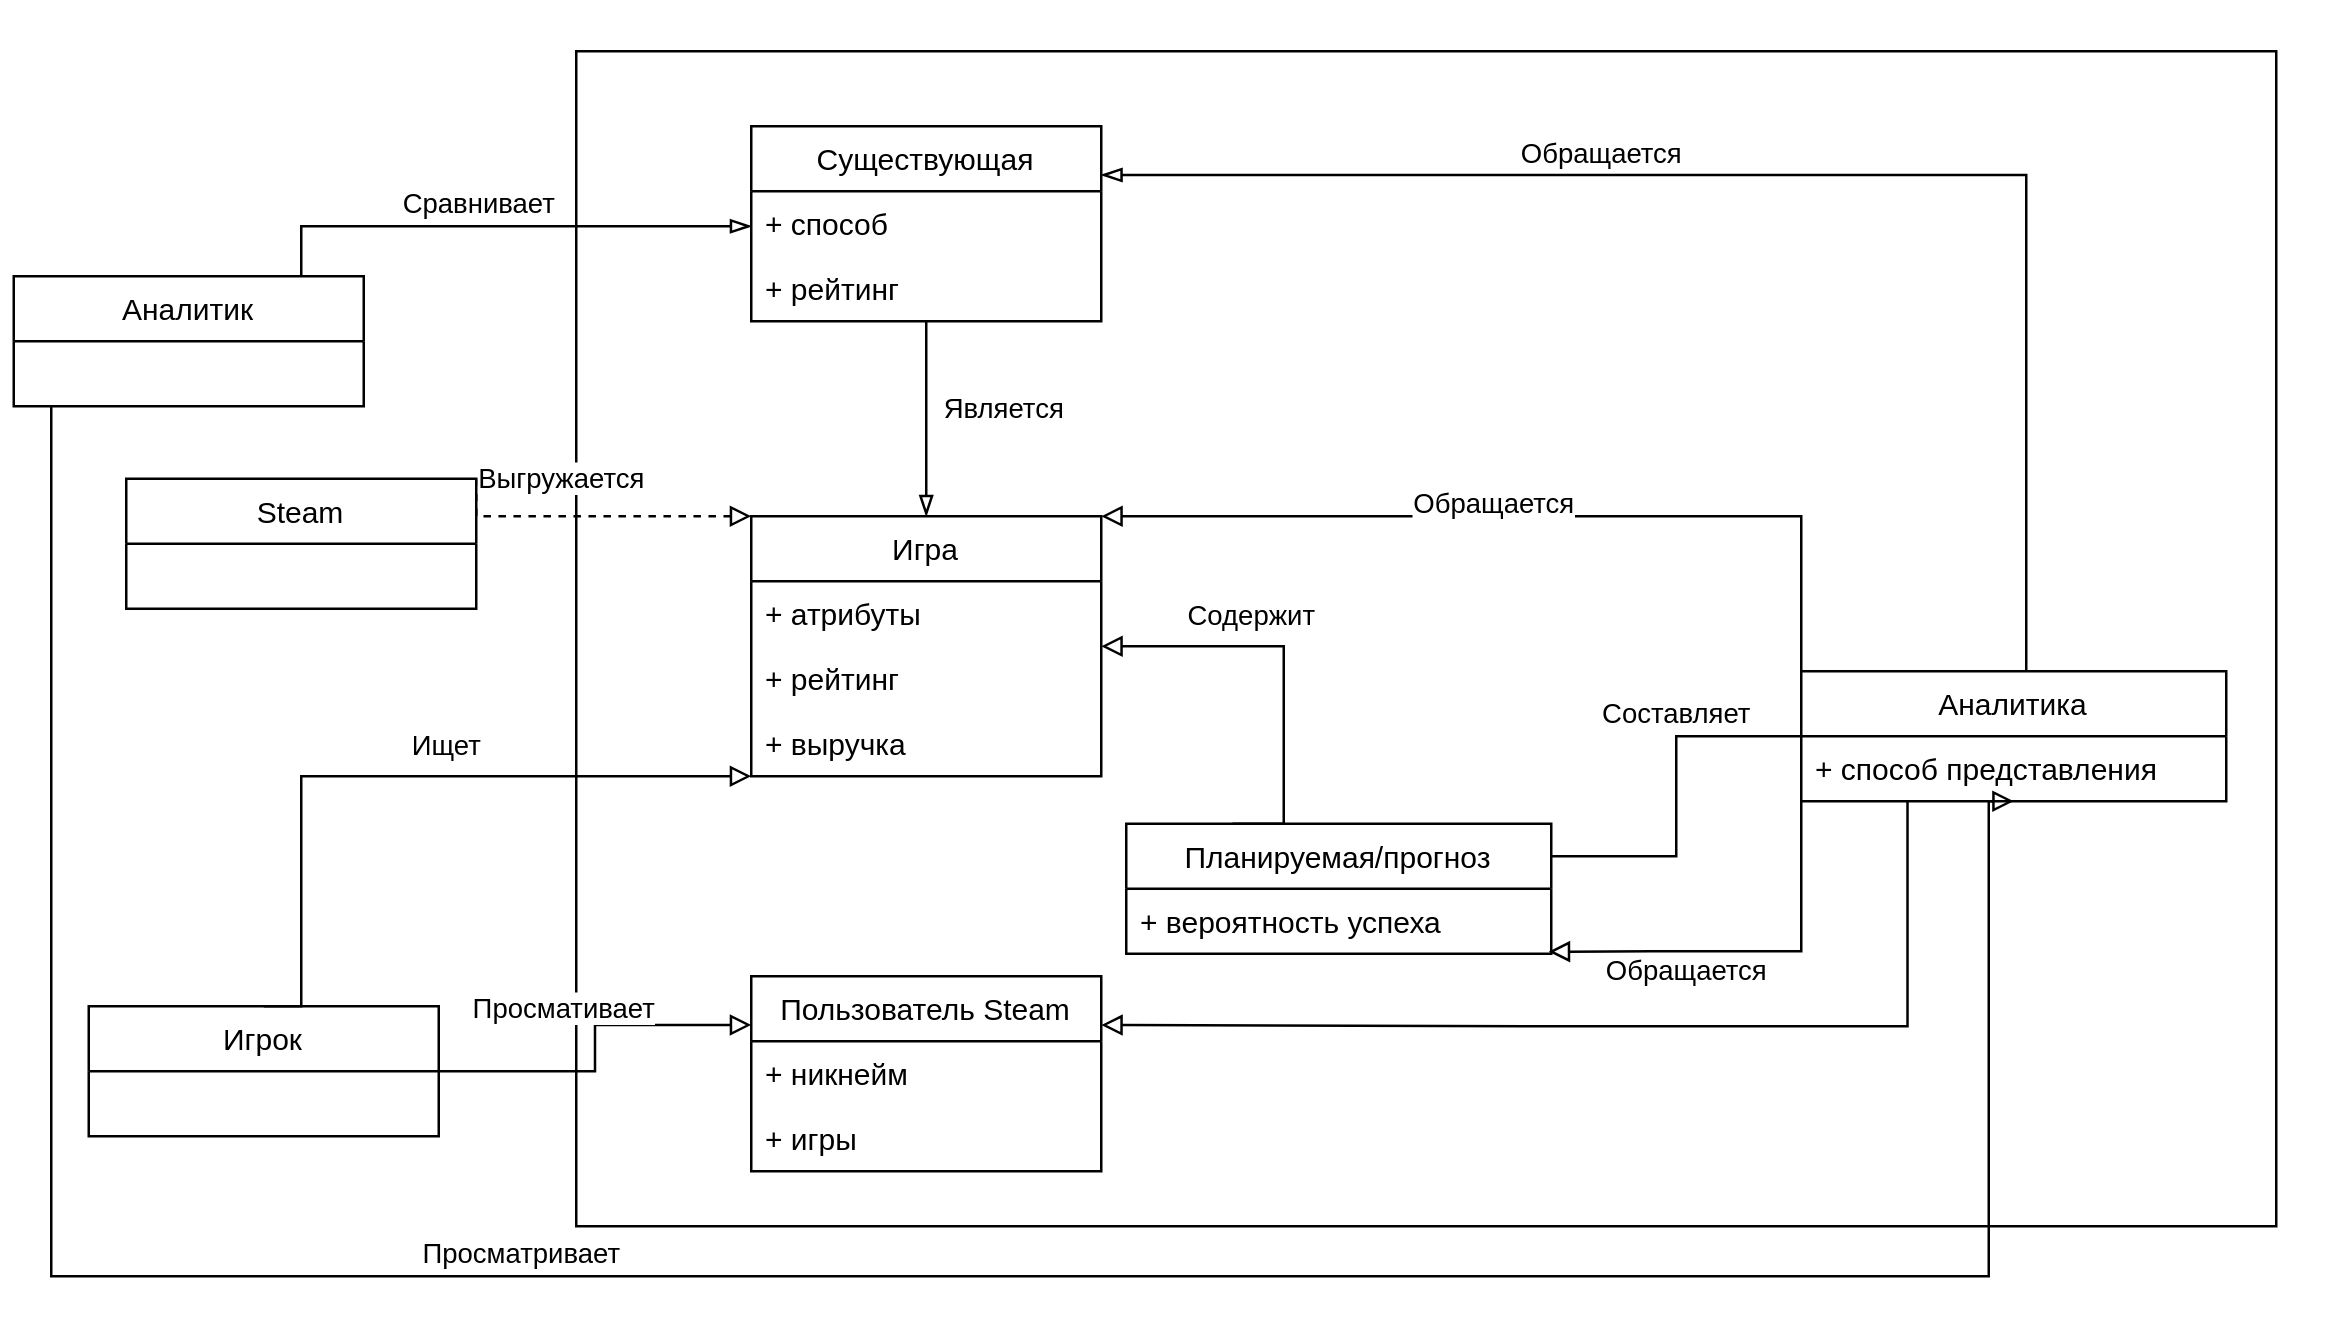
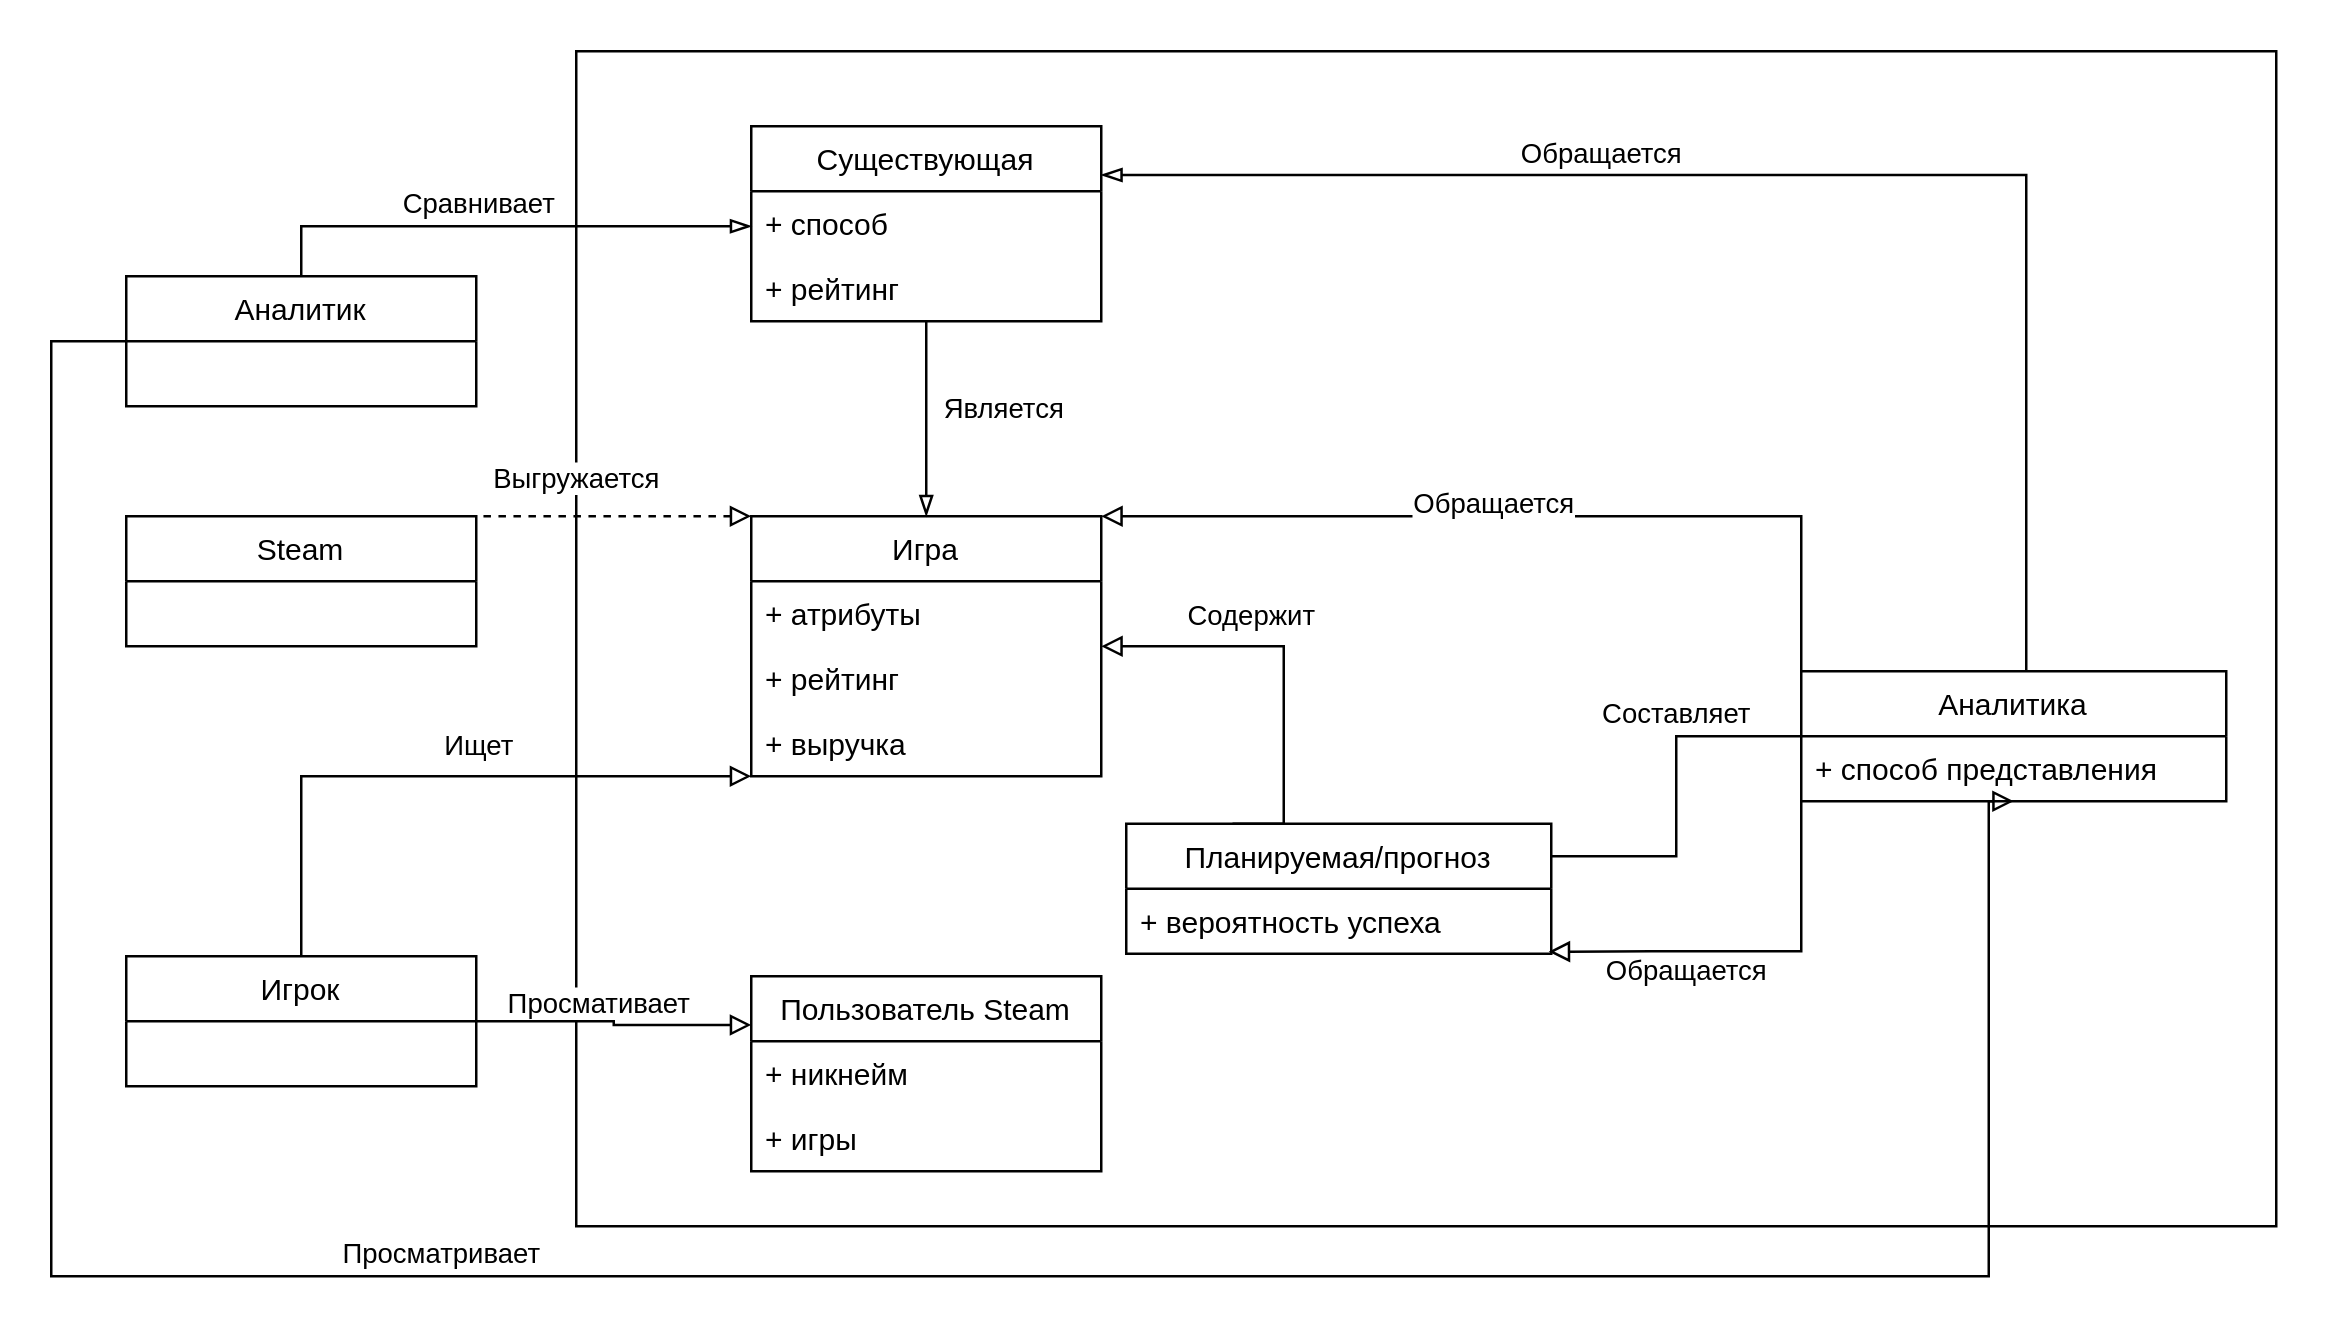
(189, 341) -> (301, 341)
(301, 544) -> (301, 581)
(1627, 1026) -> none
(264, 1071) -> (301, 1021)
